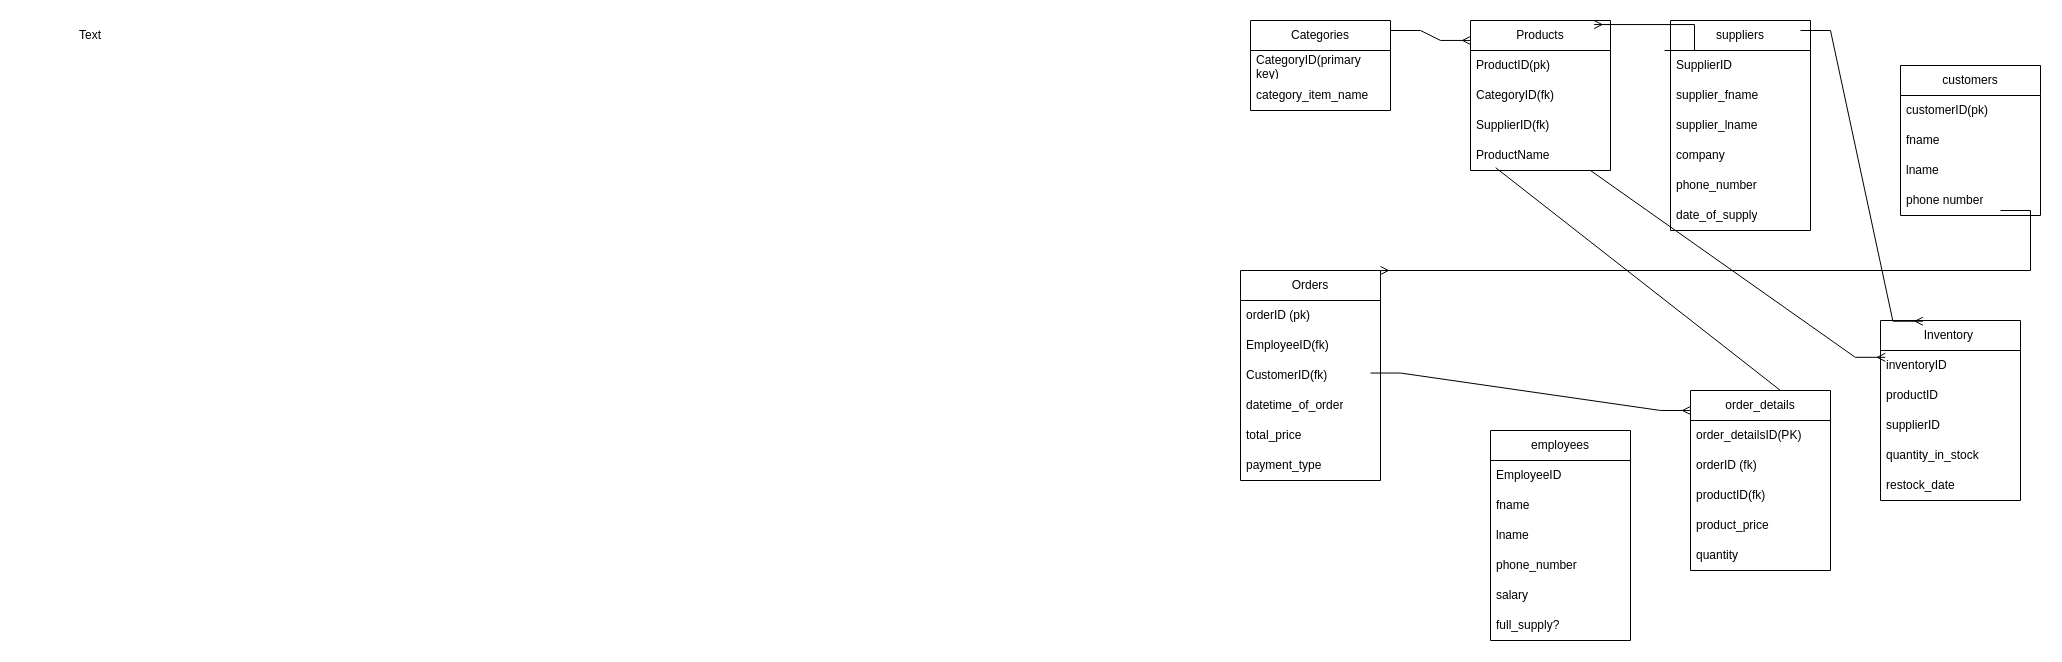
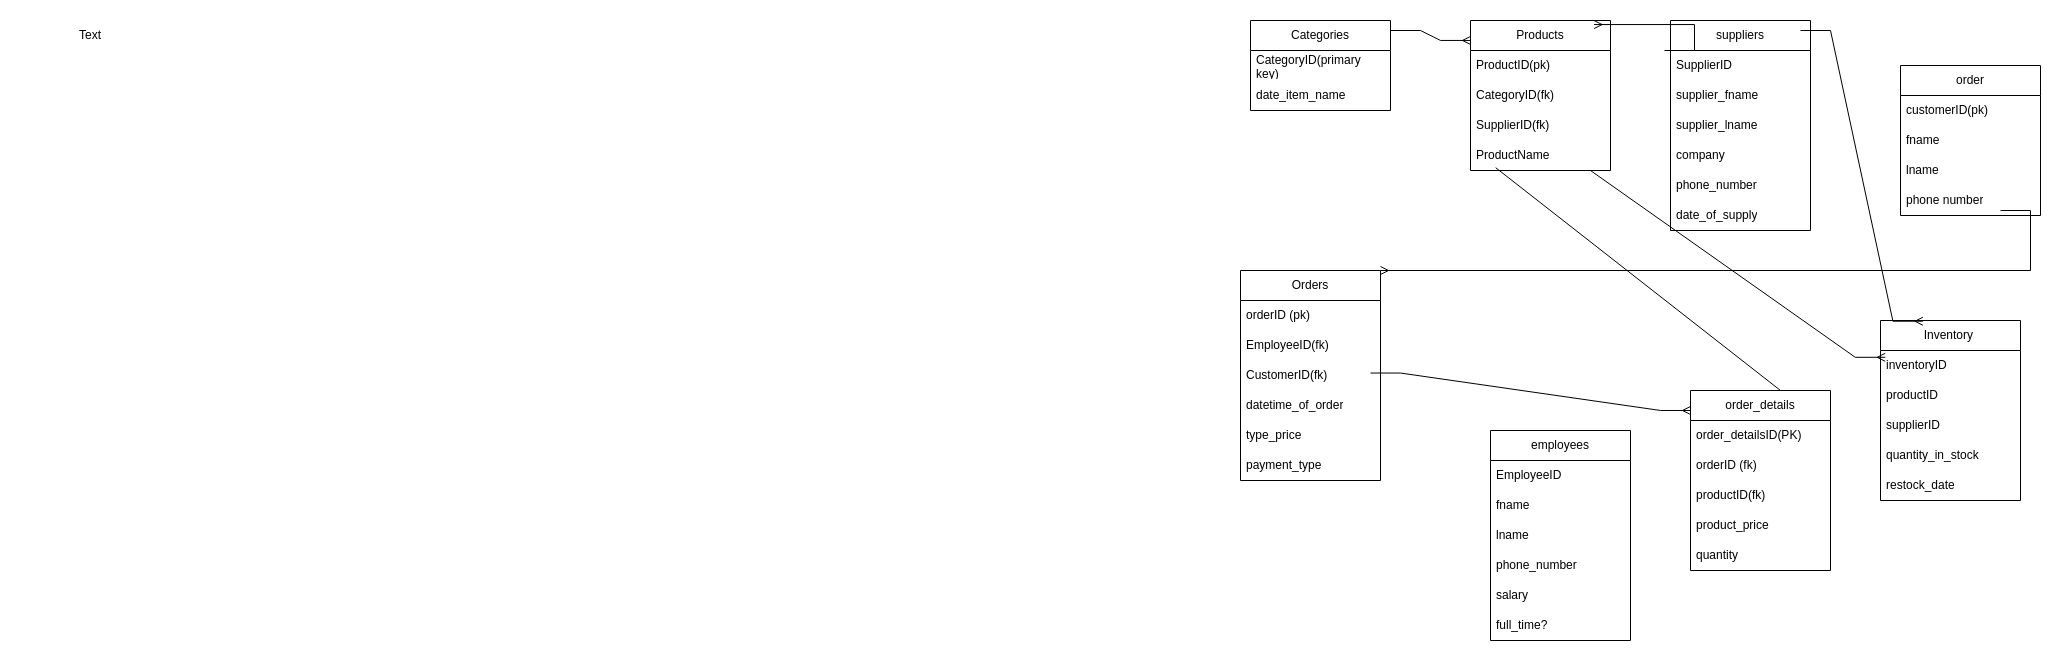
(1971, 81) -> (1971, 81)
(1315, 96) -> (1302, 96)
(1280, 436) -> (1279, 436)
(1532, 626) -> (1525, 626)
